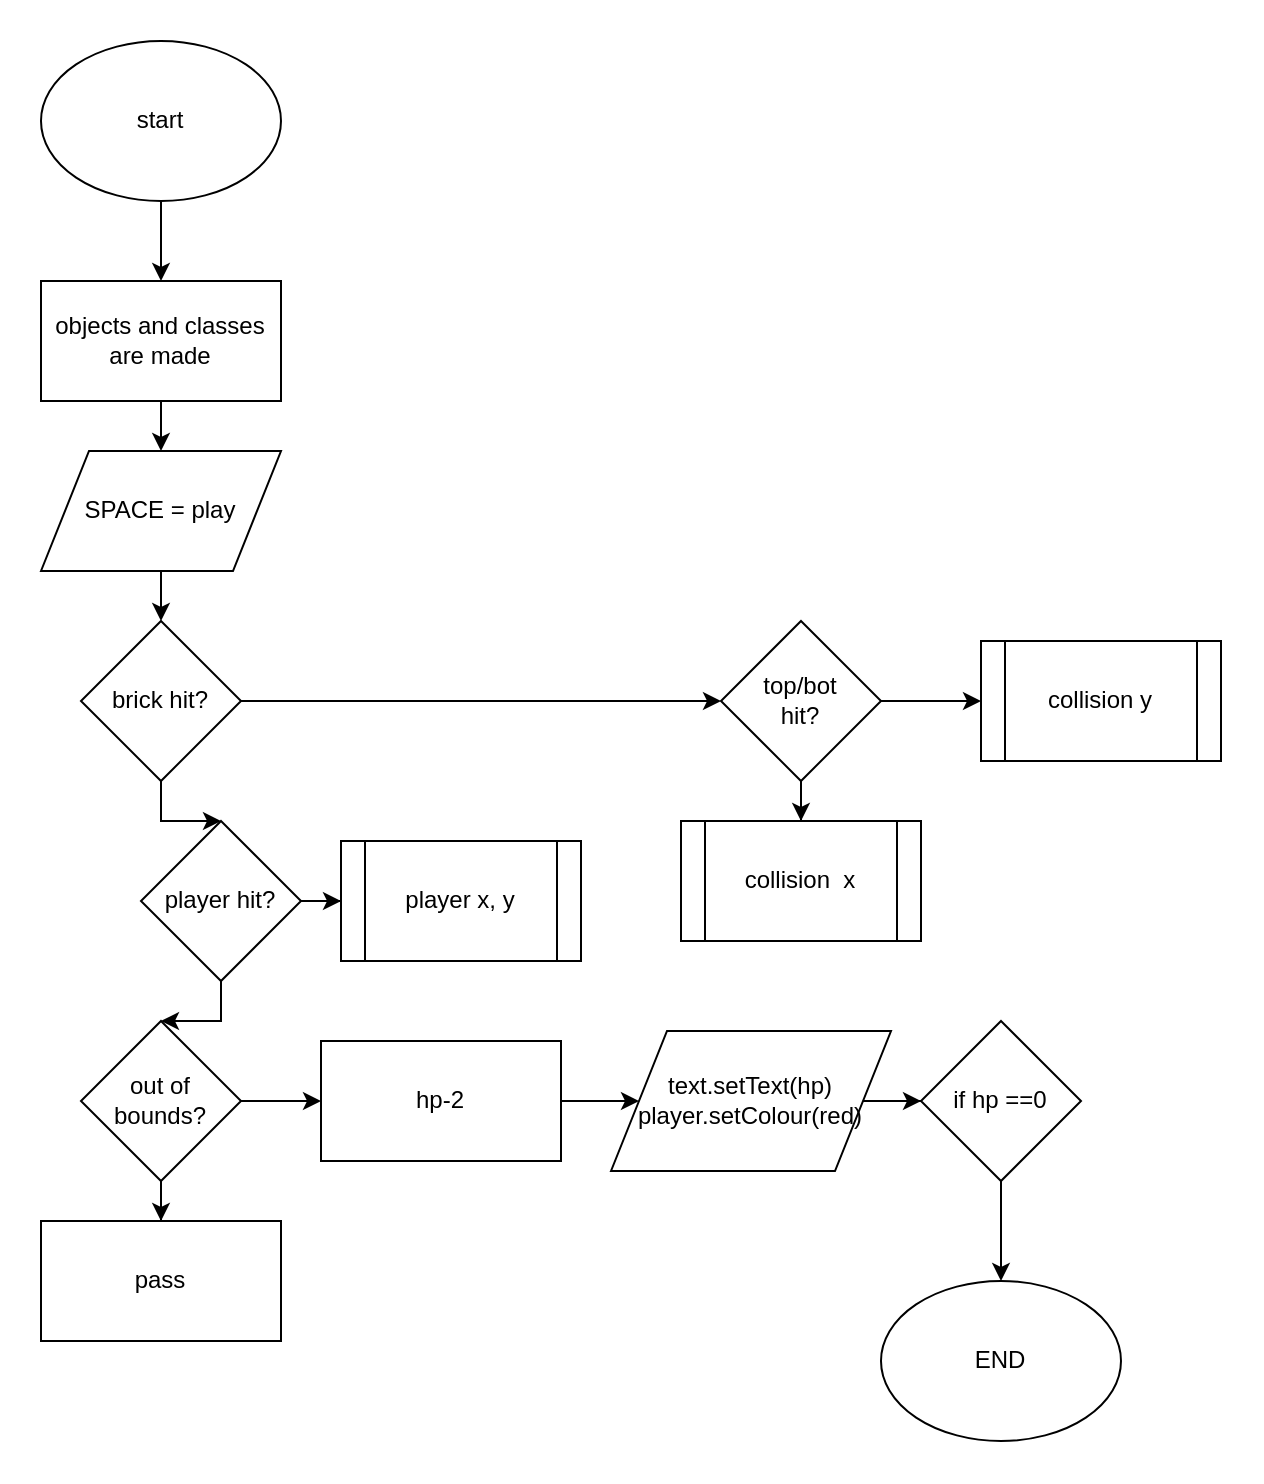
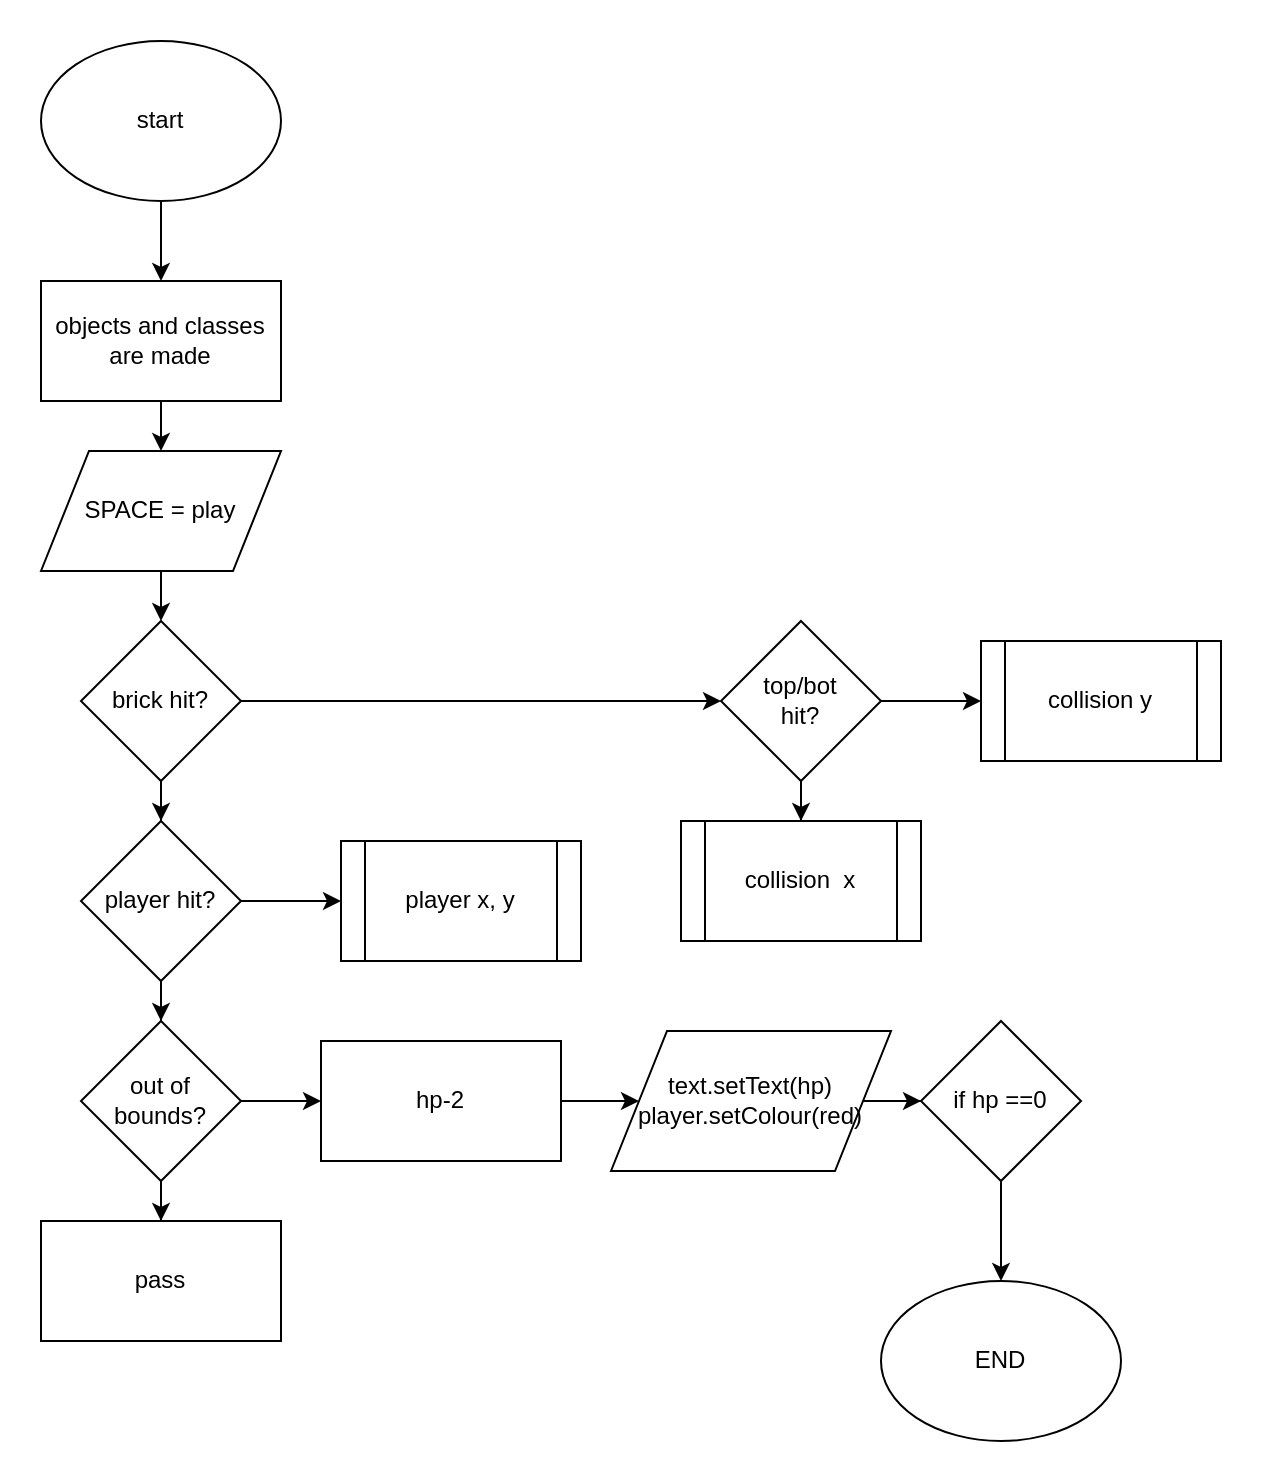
(221, 901) -> (161, 901)
